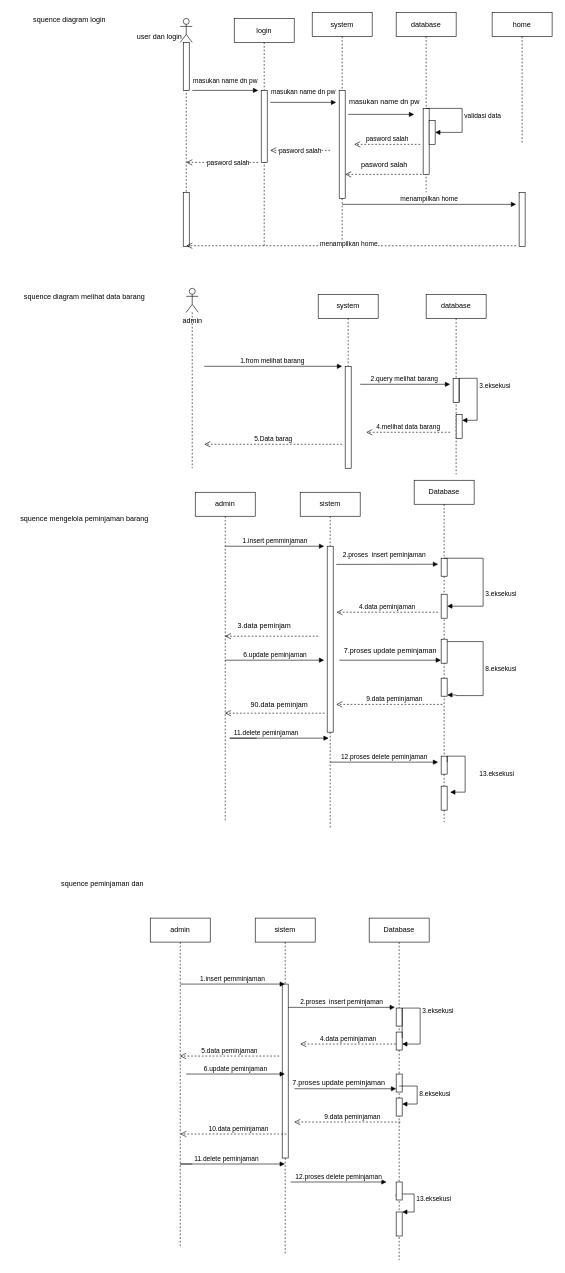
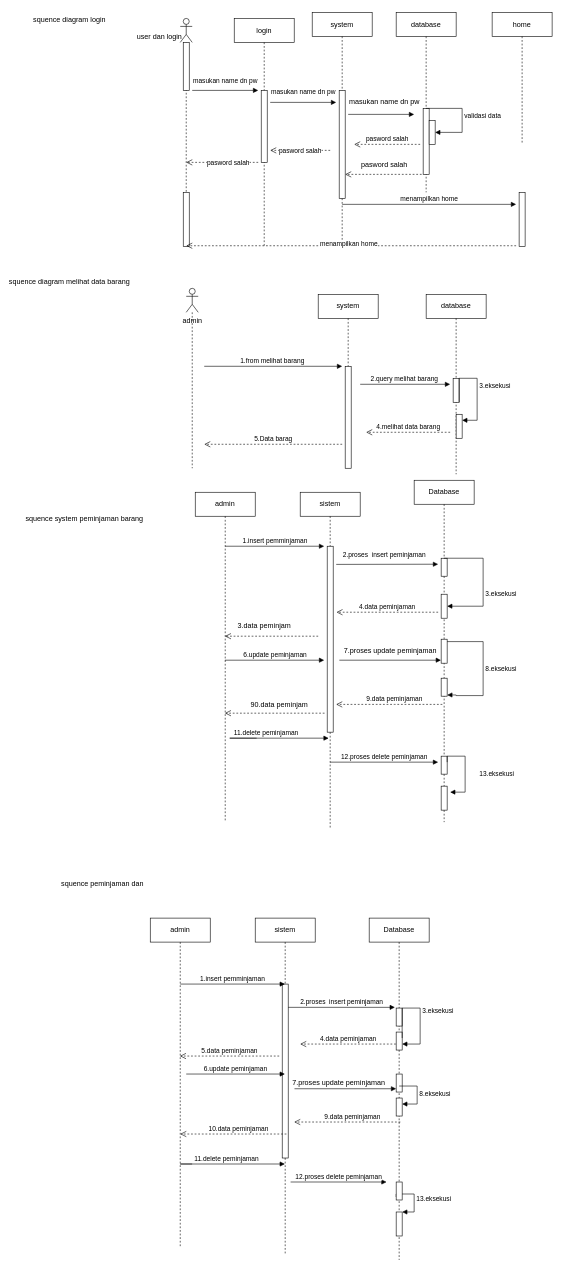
(84, 297) -> (69, 282)
(85, 519) -> (85, 519)
